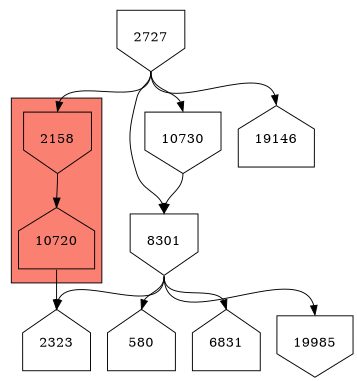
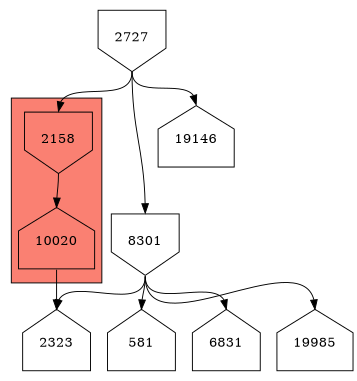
(183, 140) -> none
(57, 241) -> (57, 241)
(141, 343) -> (141, 343)
(315, 343) -> (315, 343)
